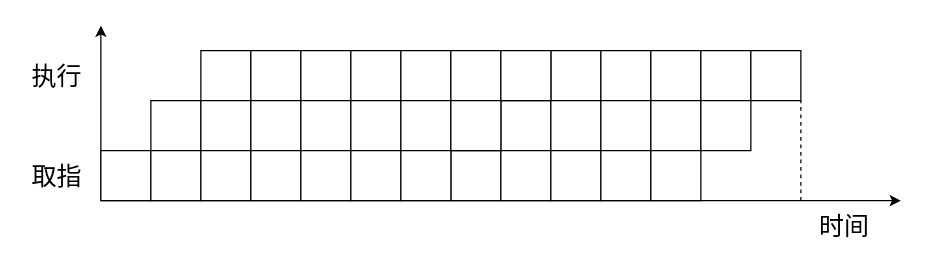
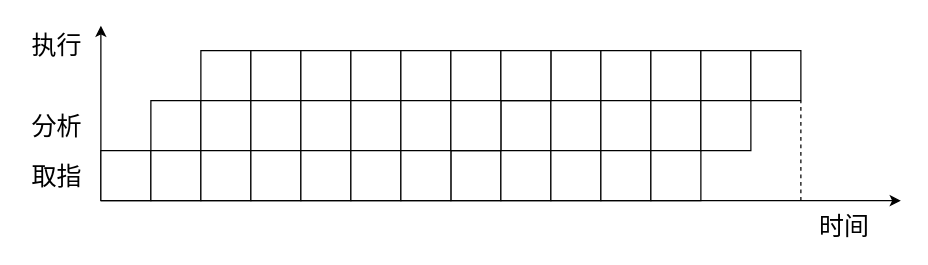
(57, 76) -> (57, 44)
none -> (57, 126)
